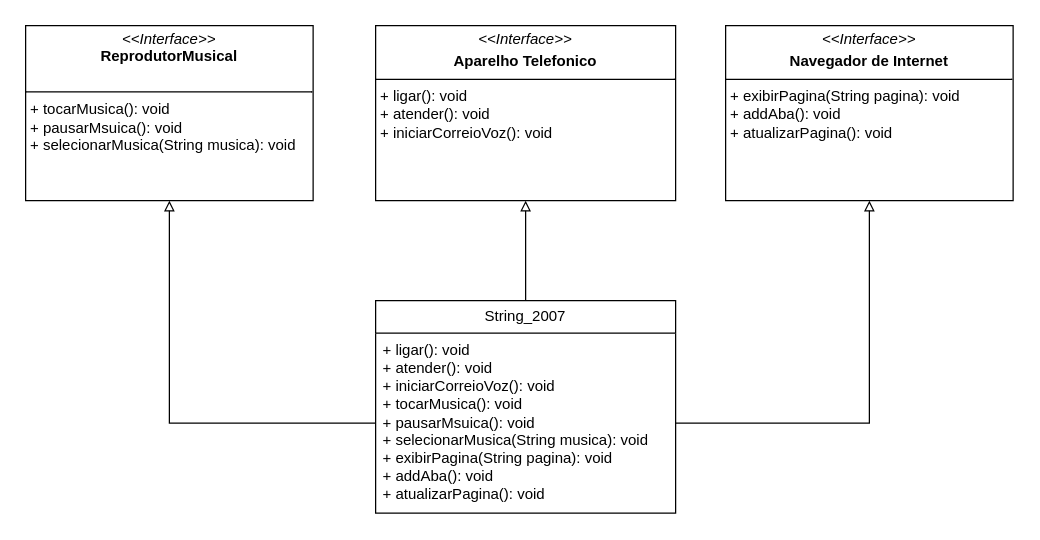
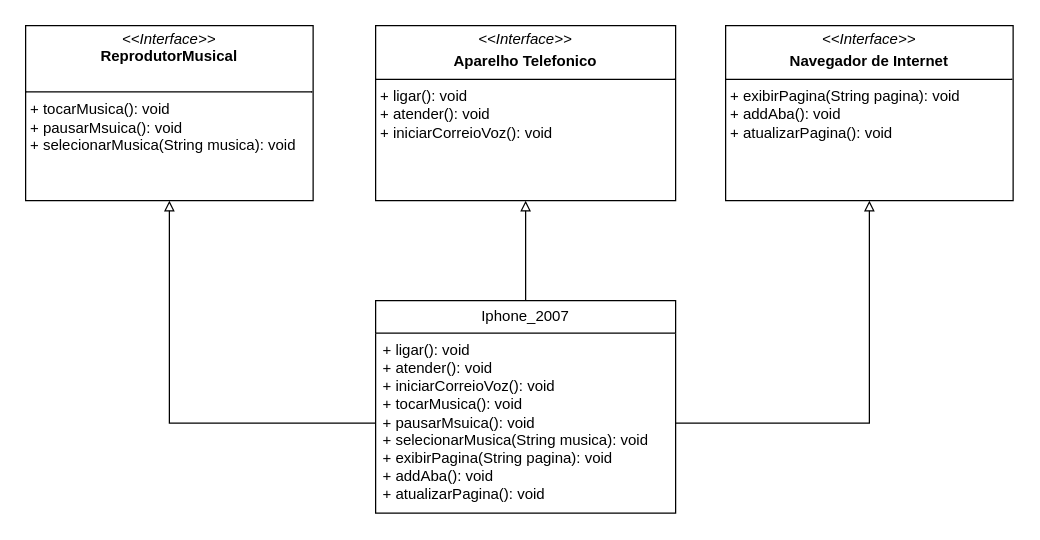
(526, 317) -> (526, 317)
